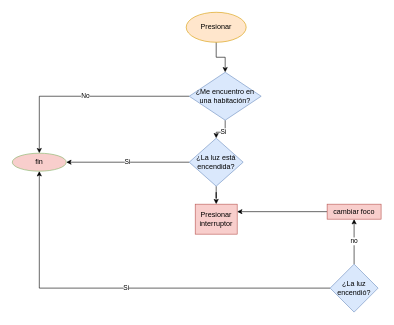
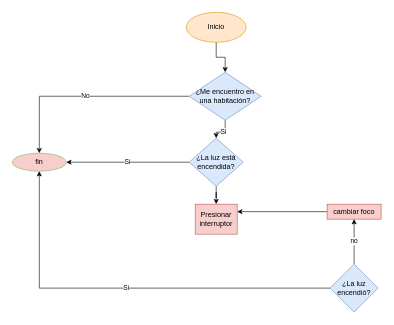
(216, 27) -> (216, 27)
